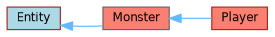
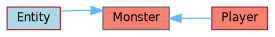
(88, 26) -> (76, 10)
